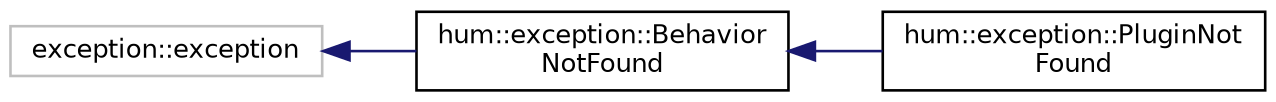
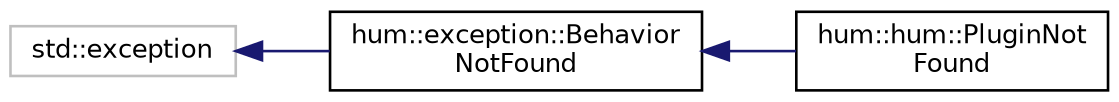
(166, 51) -> (123, 51)
(1074, 51) -> (952, 51)
